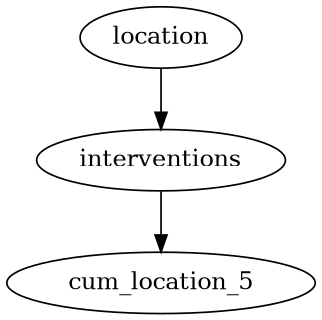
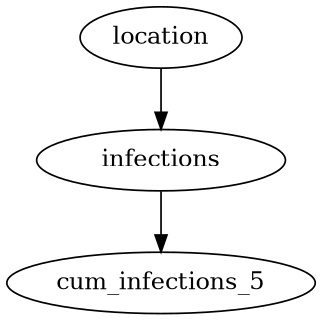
(161, 160) -> (161, 160)
(161, 283) -> (161, 283)
